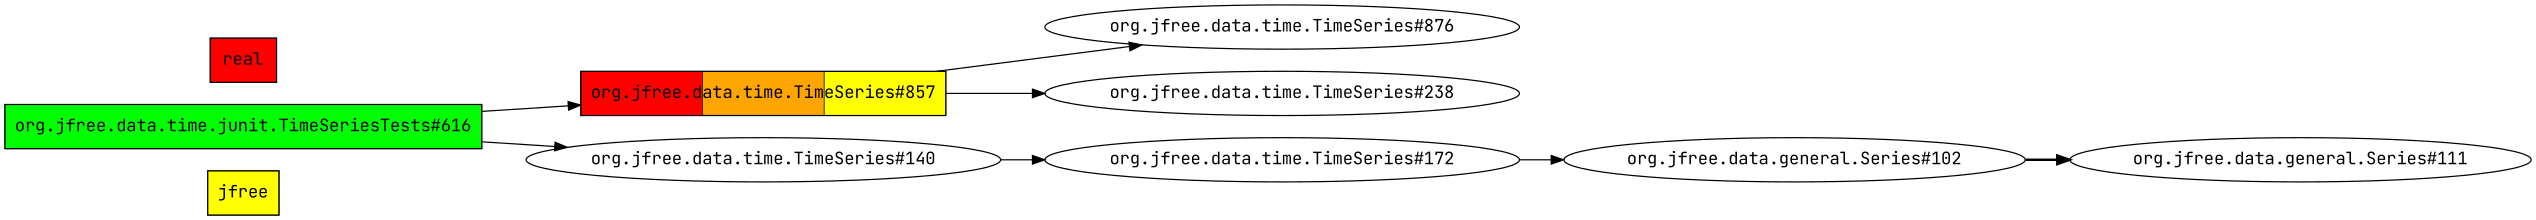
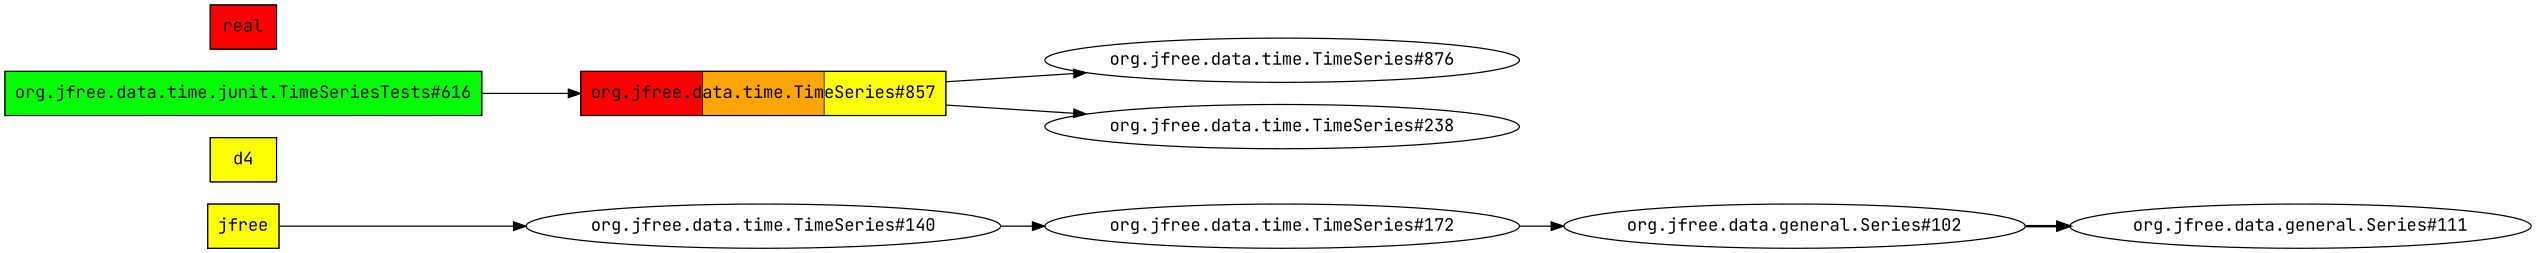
(518, 144) -> (396, 226)
none -> (243, 160)
